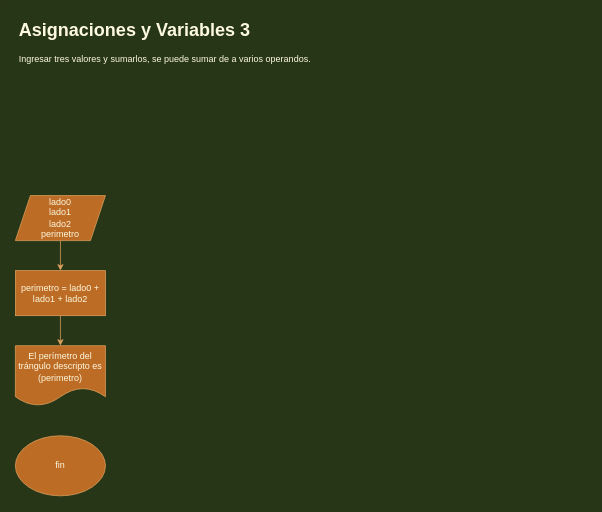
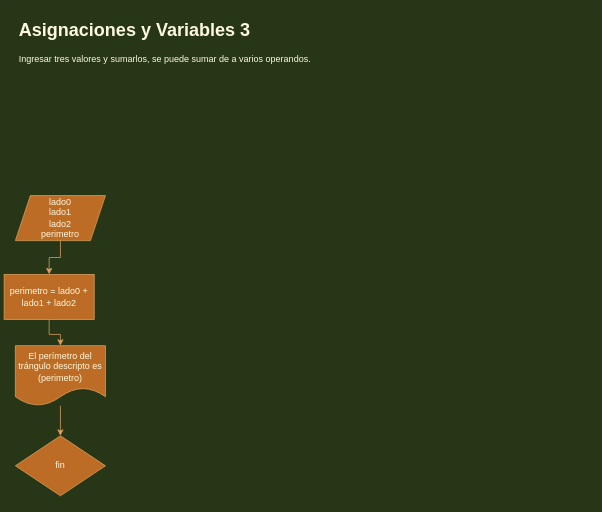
(60, 293) -> (49, 297)
none -> (60, 417)
(60, 465) -> (60, 465)
